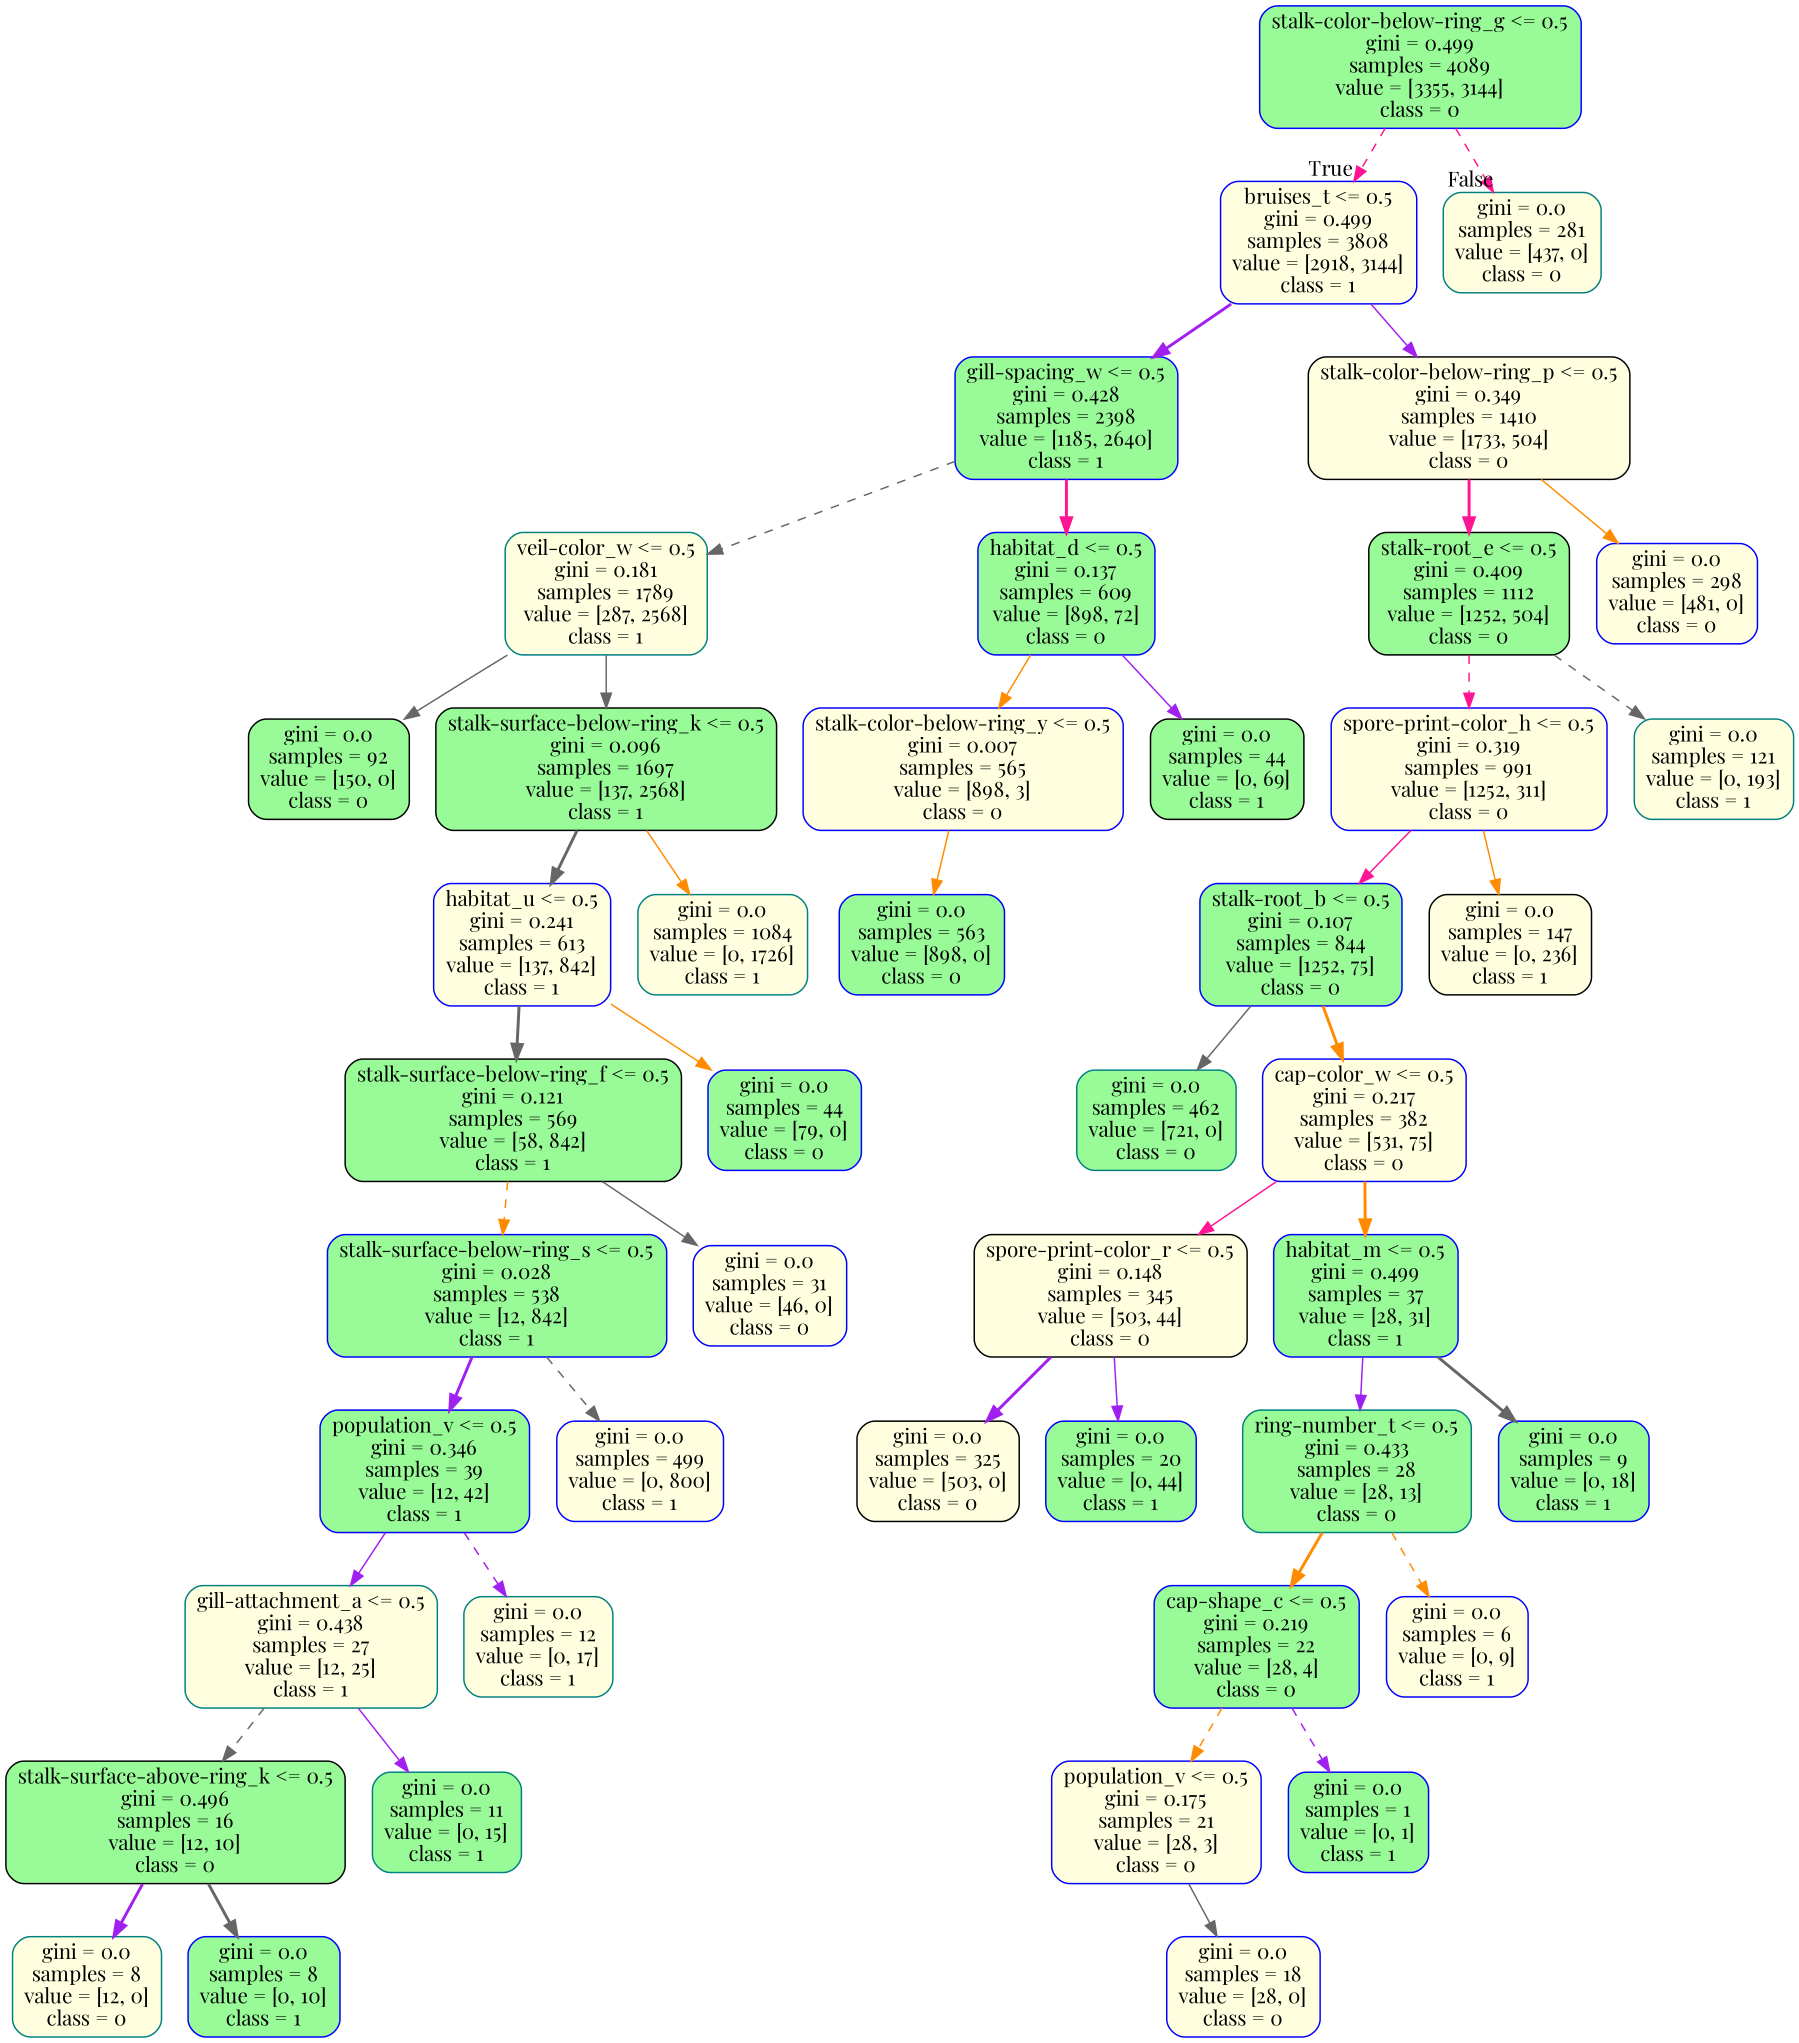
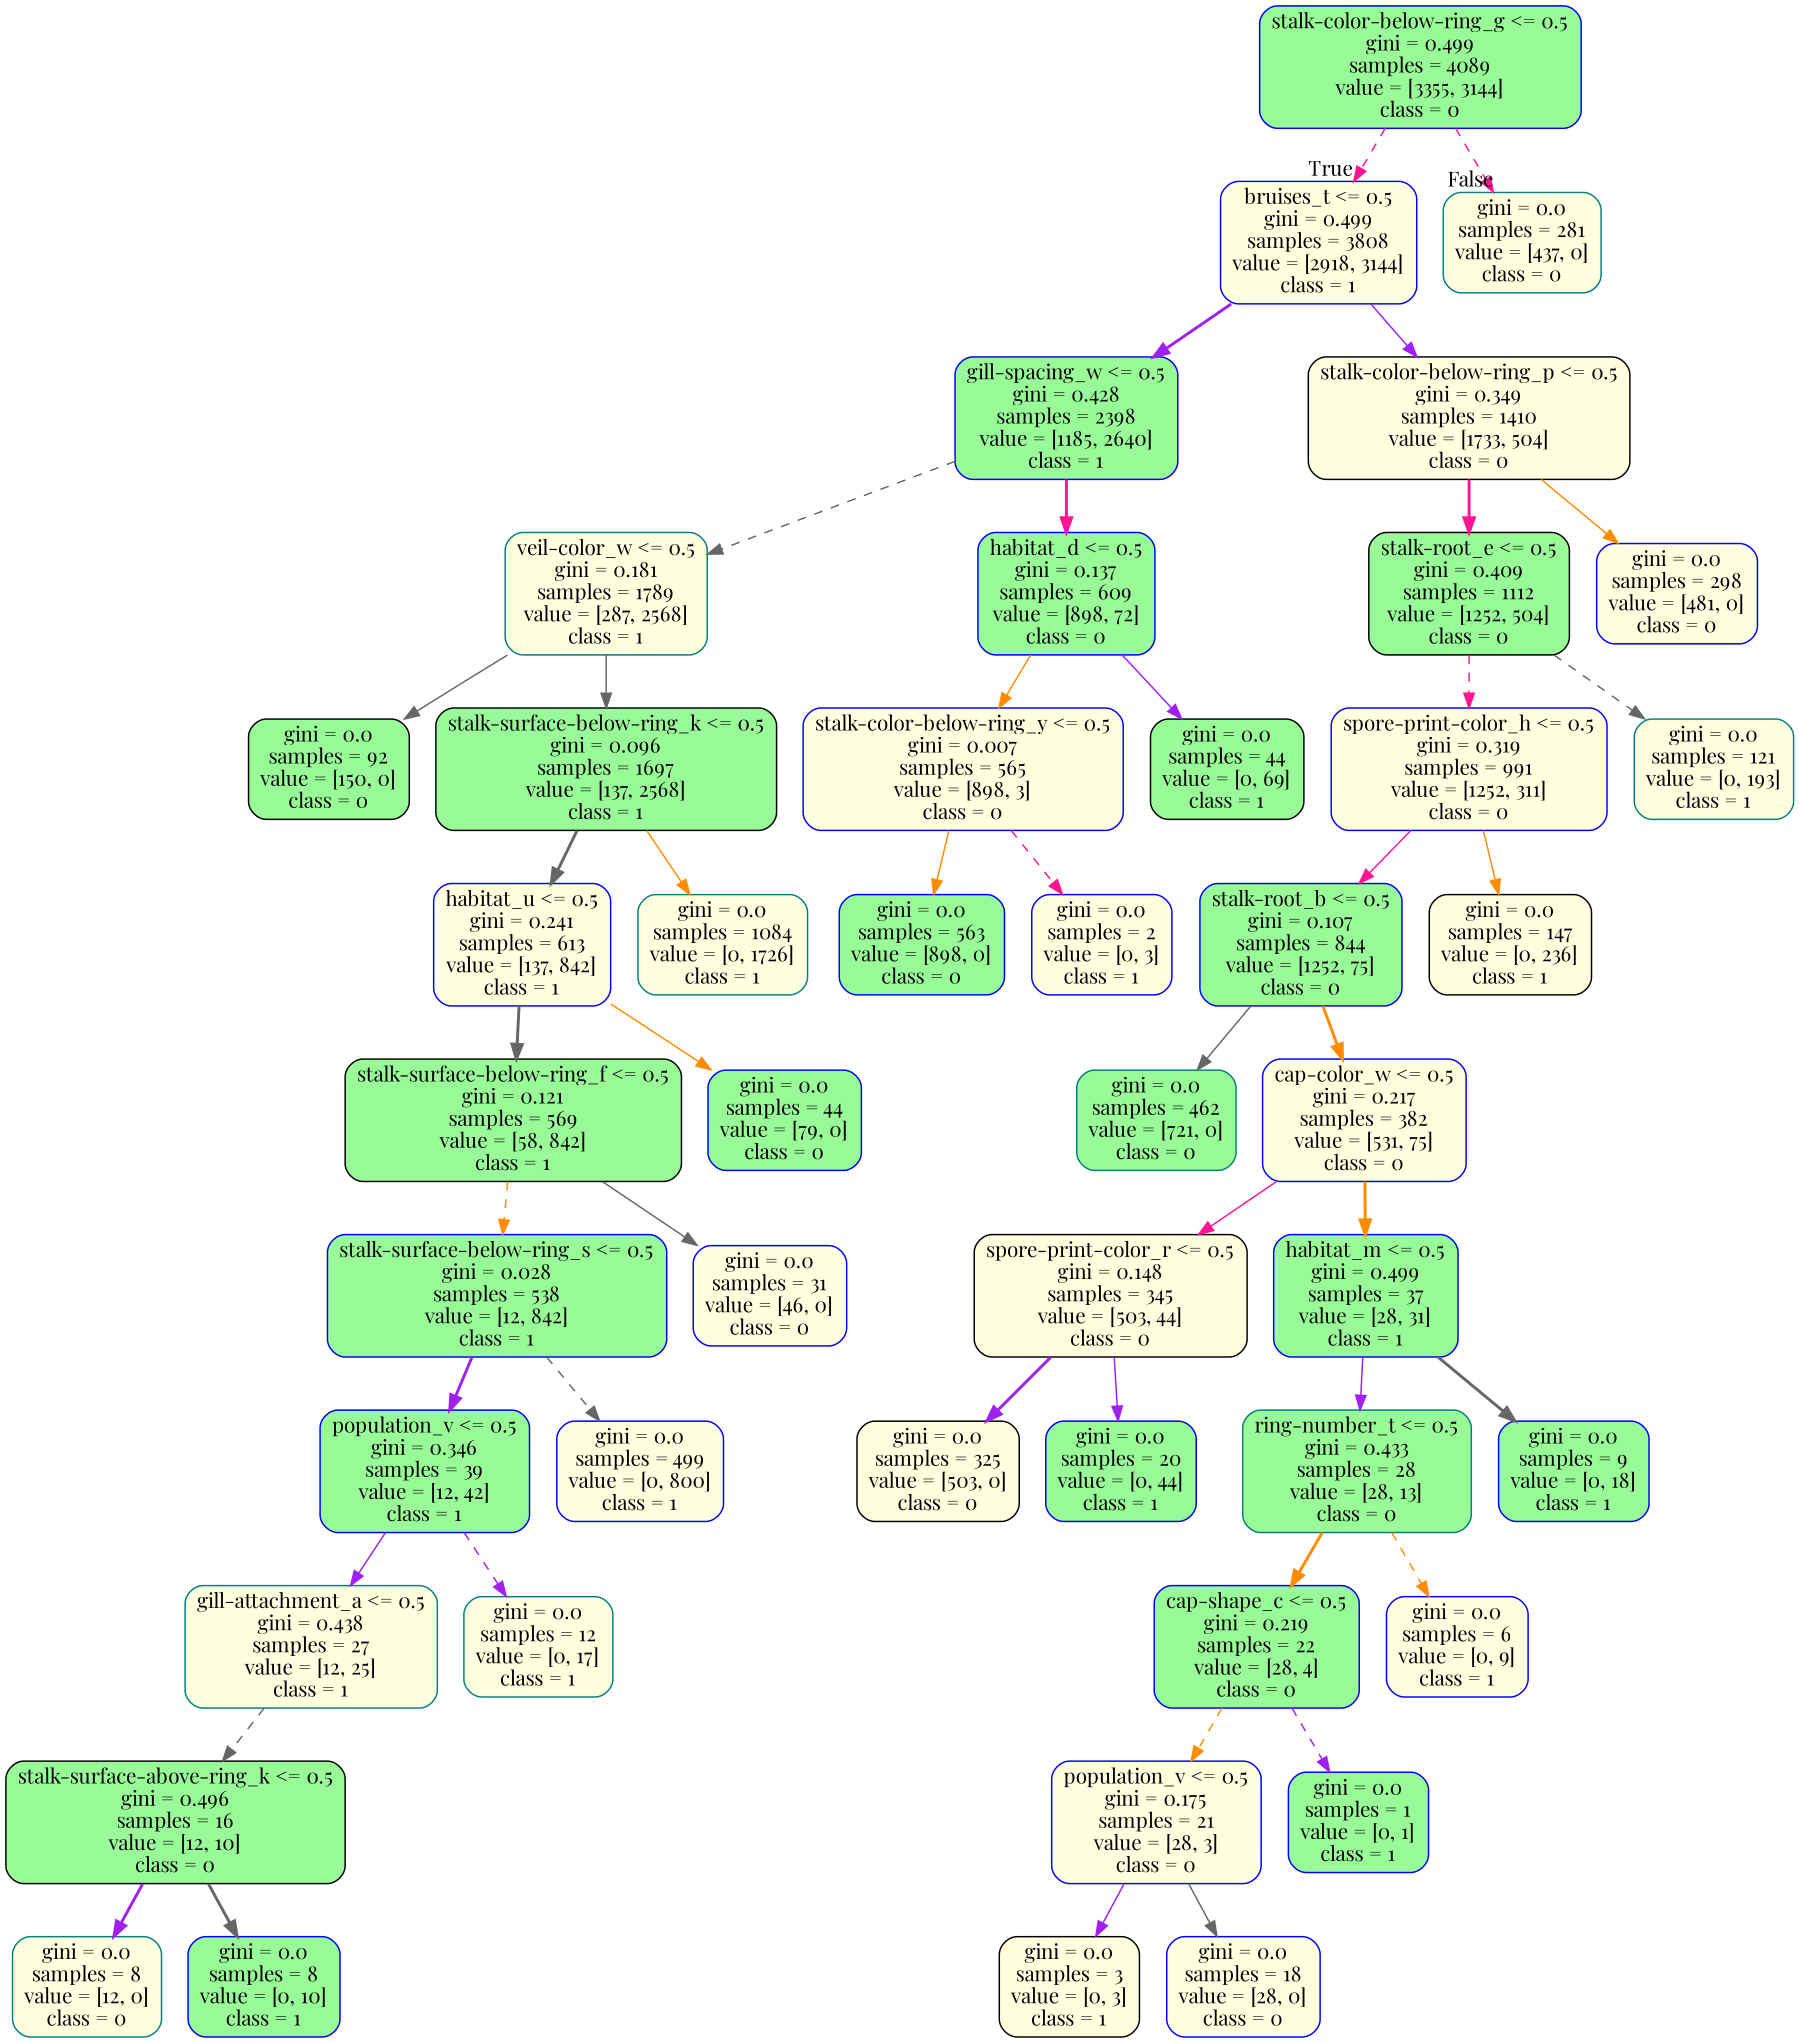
none -> (1102, 945)
(447, 1822) -> none
none -> (1069, 1987)
